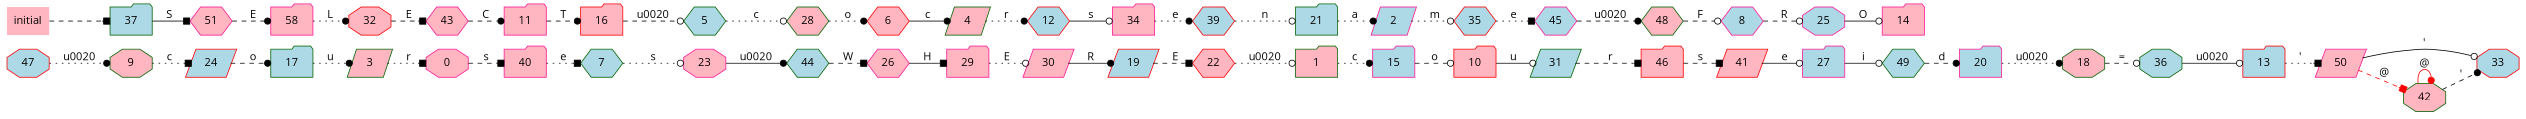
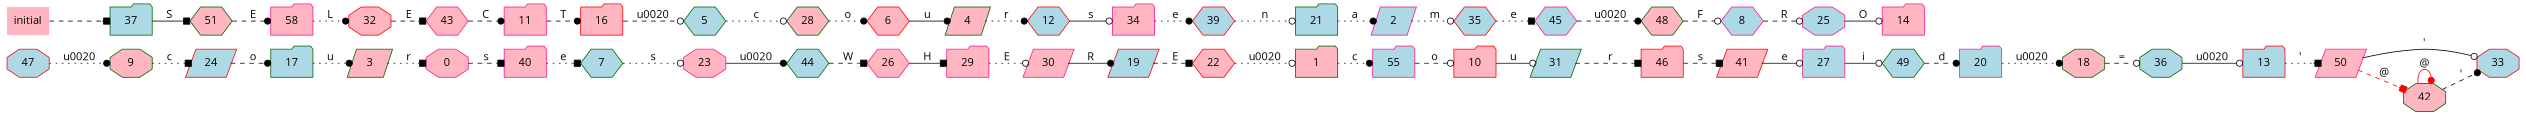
(928, 15) -> (928, 15)
(211, 21) -> (211, 21)
(1394, 63) -> (1394, 63)
